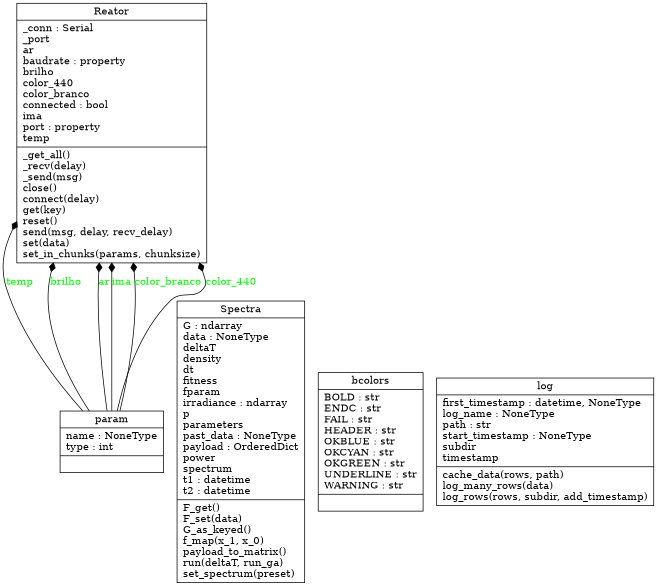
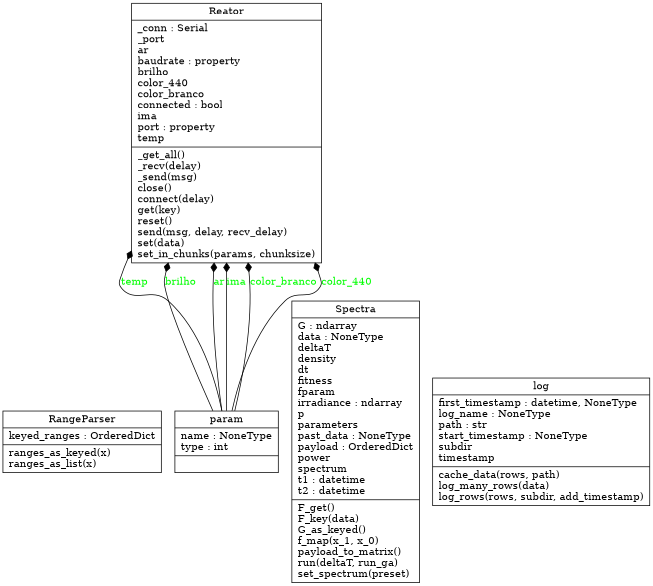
none -> (82, 442)
(371, 442) -> none
(213, 519) -> (329, 519)
